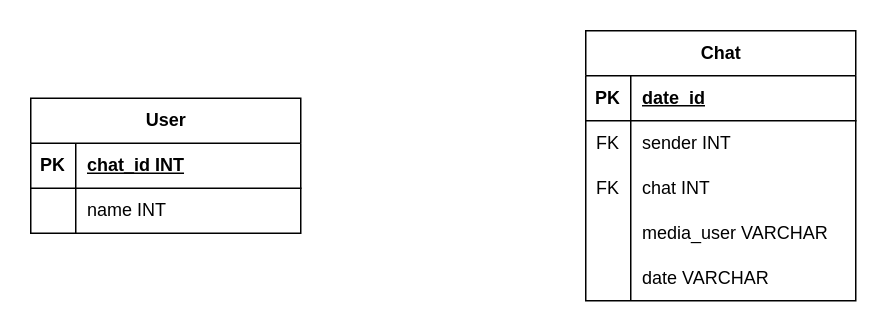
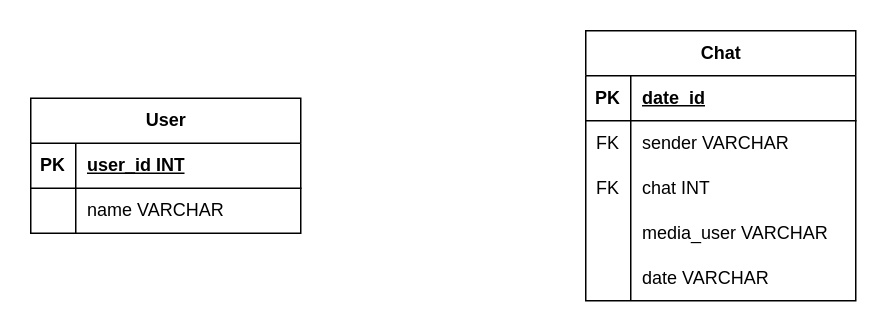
(691, 143) -> (711, 143)
(139, 166) -> (139, 166)
(126, 211) -> (146, 211)
